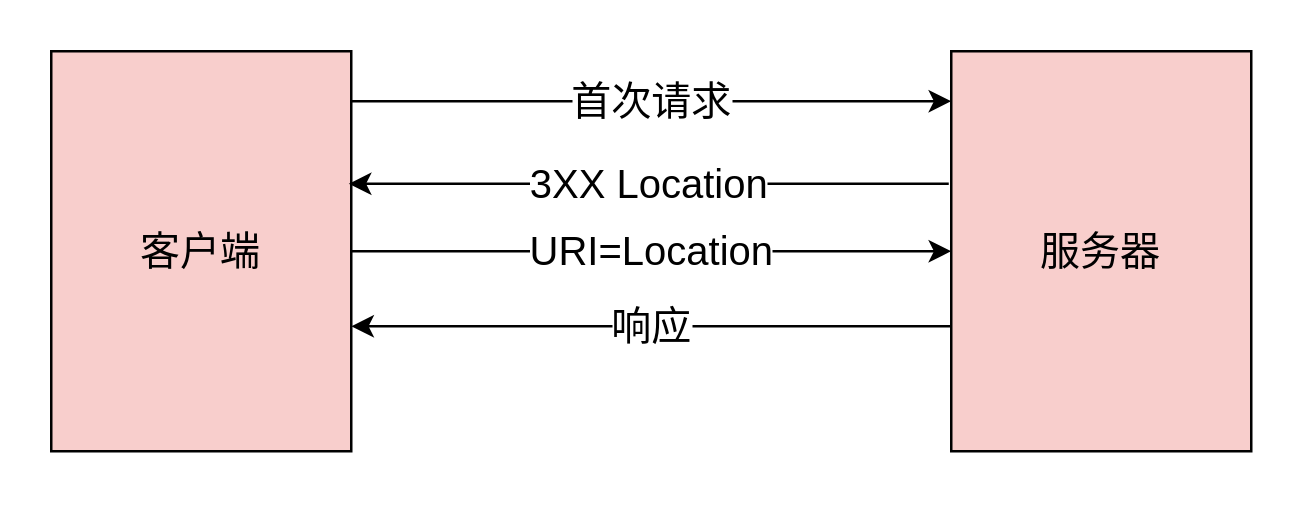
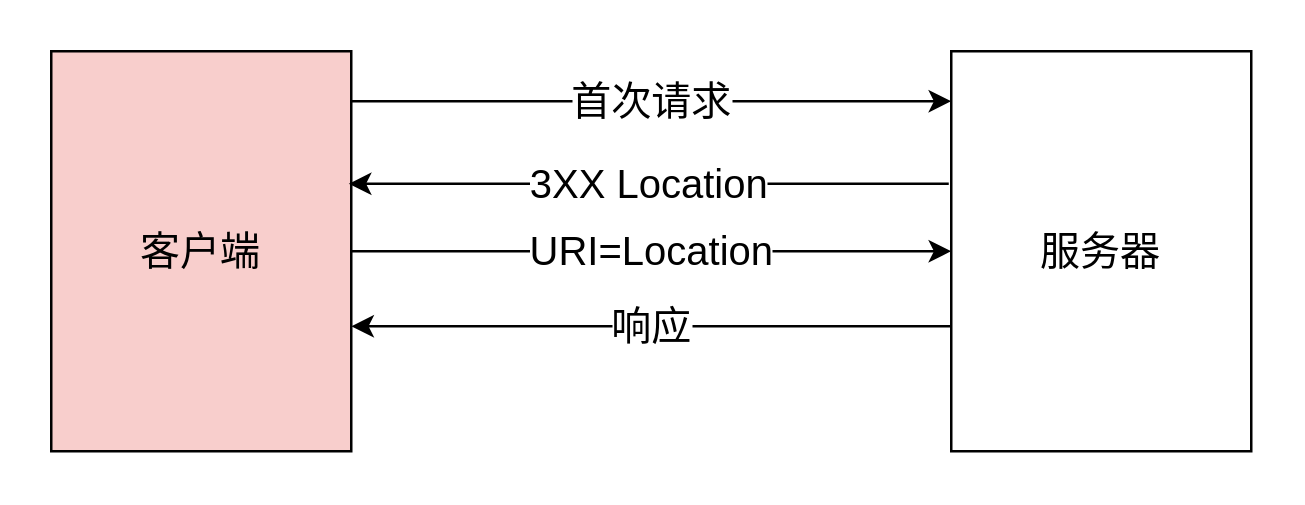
(1101, 251) -> (1101, 251)
